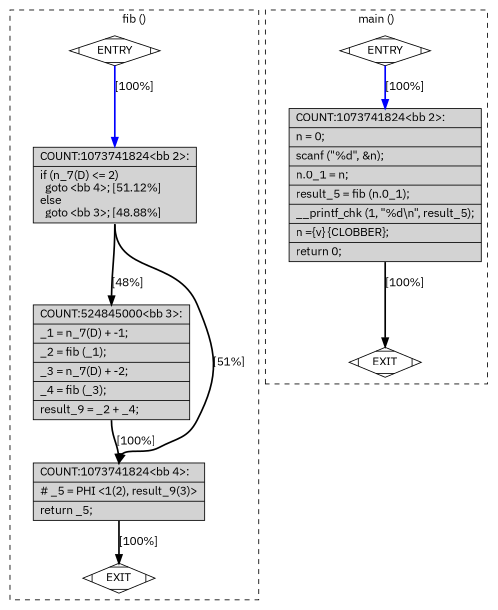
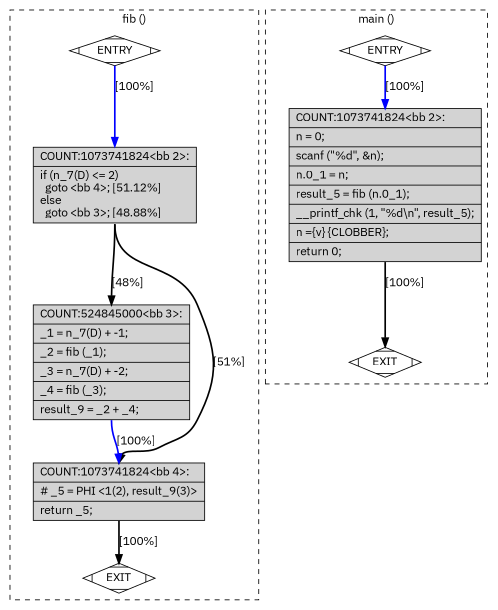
(114, 437) -> (114, 437)
